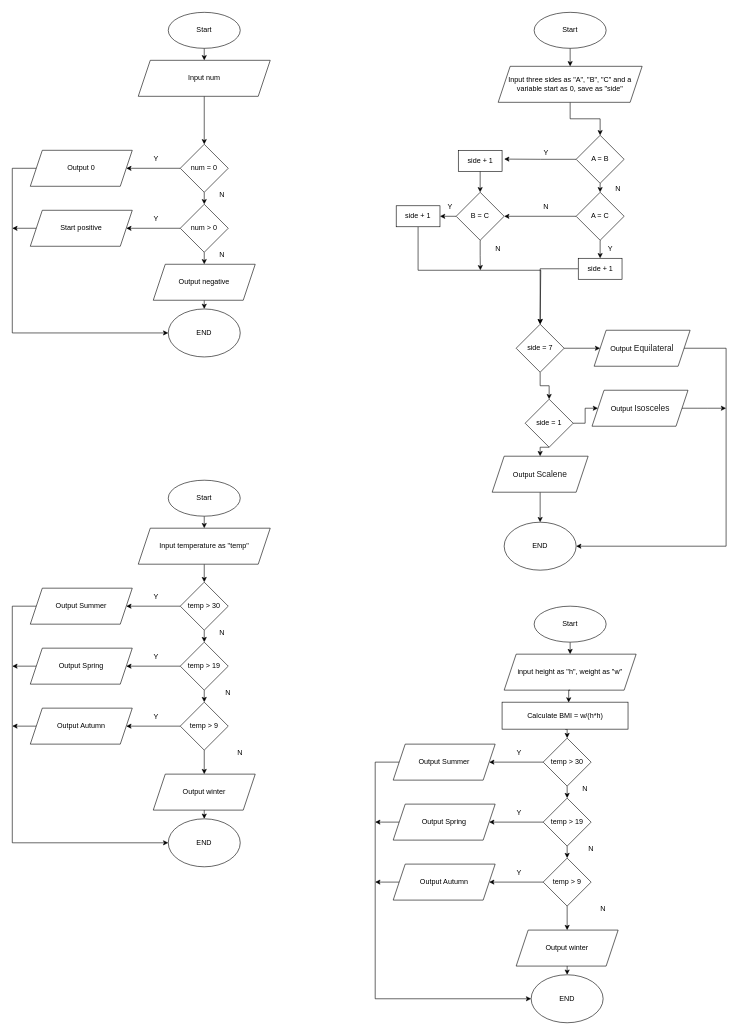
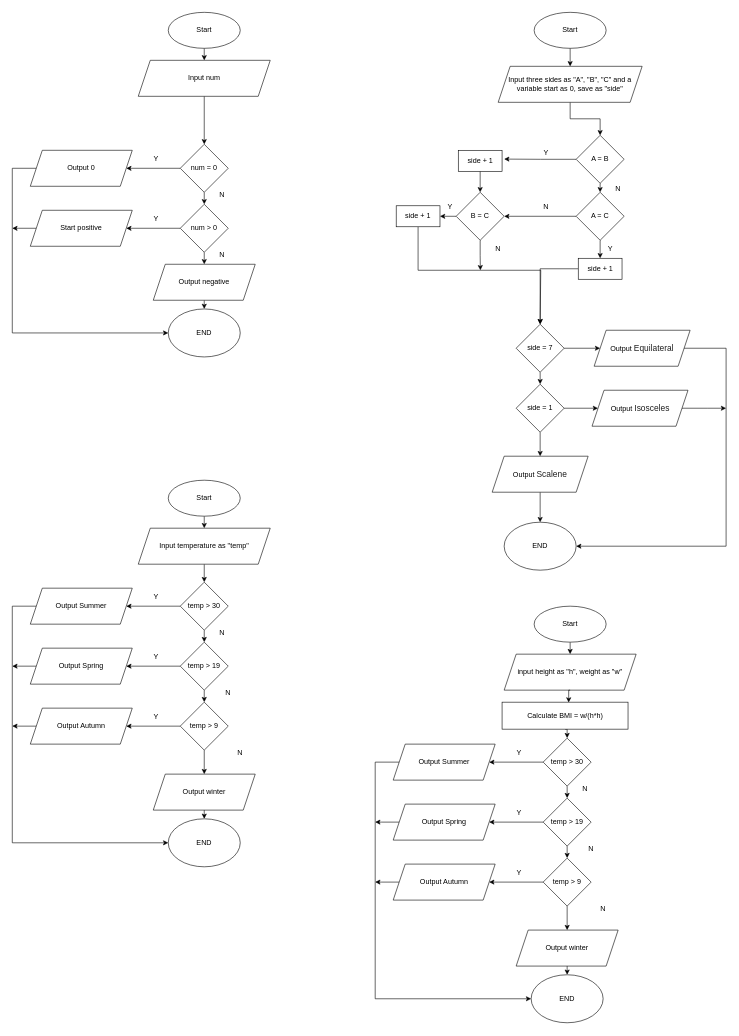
(549, 423) -> (540, 408)
